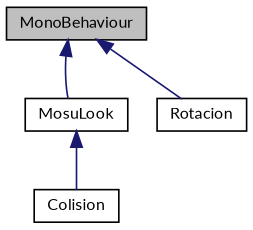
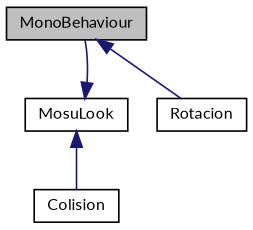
(66, 78) -> (87, 61)
